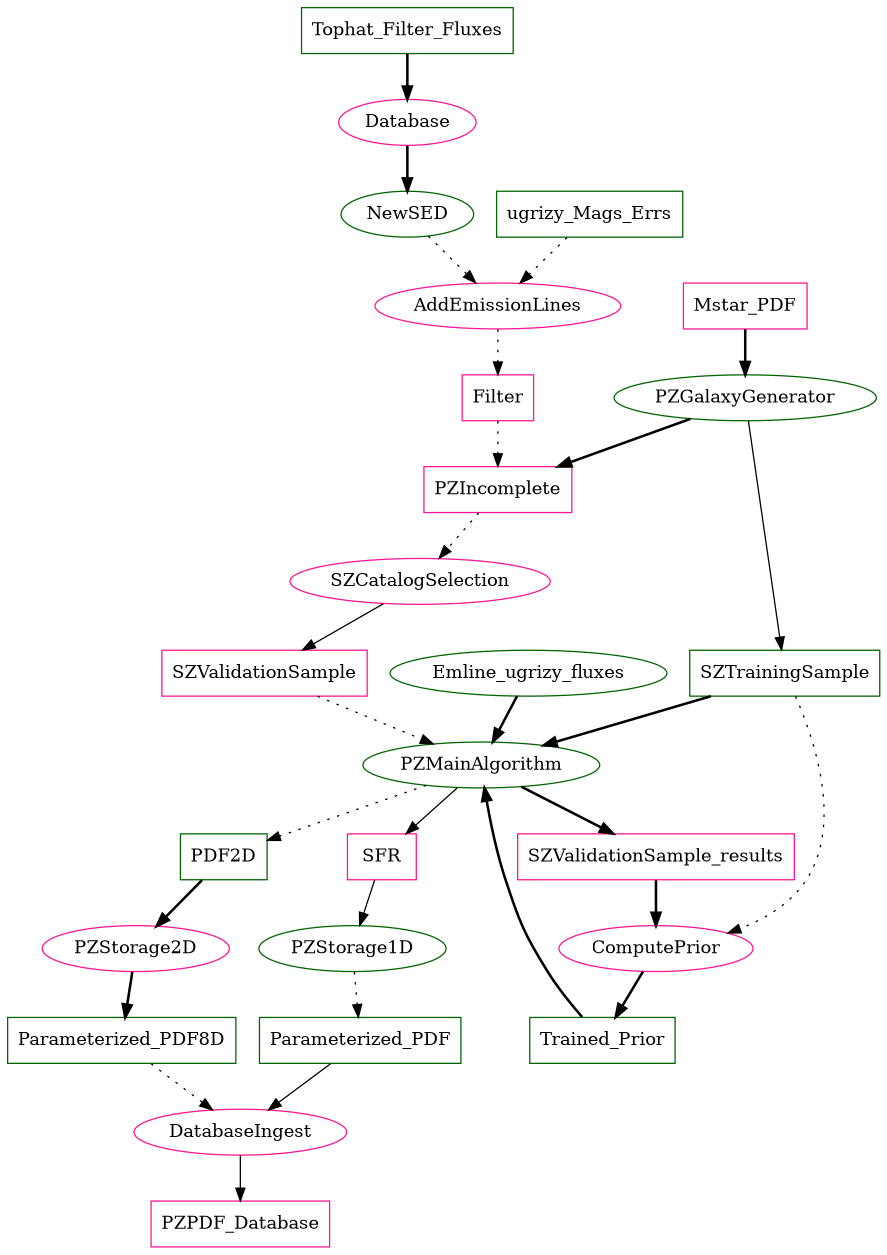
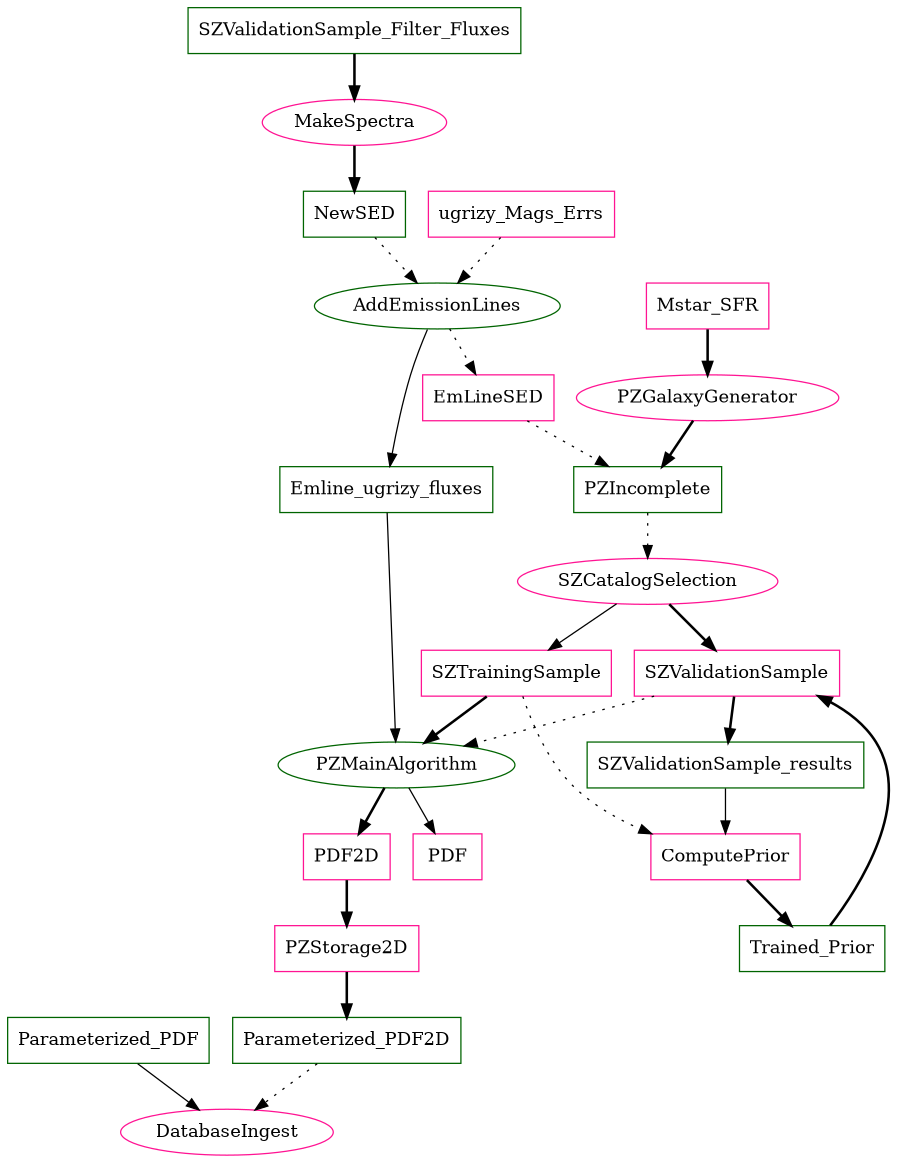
(407, 31) -> (354, 31)
(407, 122) -> (354, 122)
(407, 214) -> (354, 214)
(590, 214) -> (521, 214)
(498, 306) -> (437, 306)
(745, 306) -> (708, 306)
none -> (406, 390)
(498, 398) -> (488, 398)
(745, 398) -> (708, 398)
(498, 490) -> (648, 490)
(764, 529) -> (588, 623)
(349, 624) -> (687, 622)
(528, 673) -> (386, 490)
(785, 673) -> (516, 673)
(508, 713) -> (391, 621)
(561, 807) -> (732, 713)
(353, 811) -> (375, 805)
(224, 857) -> (347, 857)
(382, 857) -> (448, 857)
(656, 857) -> (725, 765)
(656, 896) -> (725, 805)
(518, 916) -> (887, 809)
(136, 949) -> (347, 949)
(353, 949) -> none
(656, 949) -> (725, 857)
(122, 1040) -> (347, 1040)
(240, 1224) -> none
